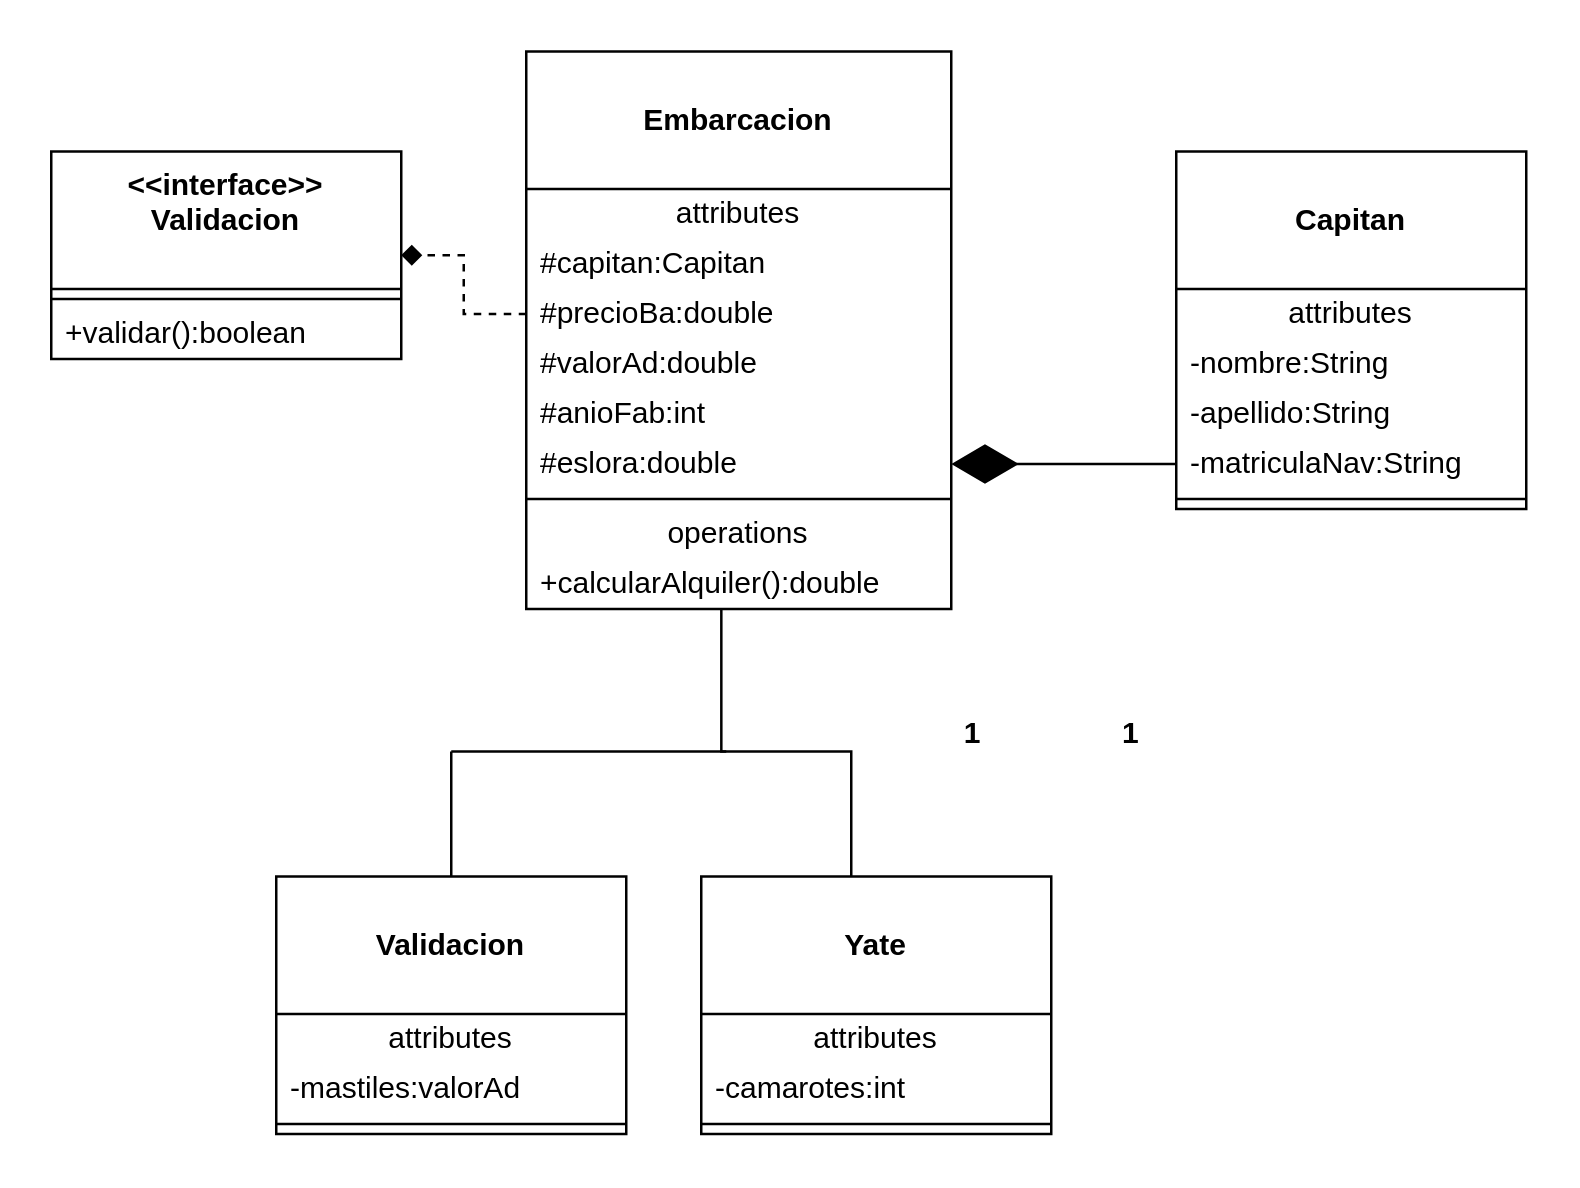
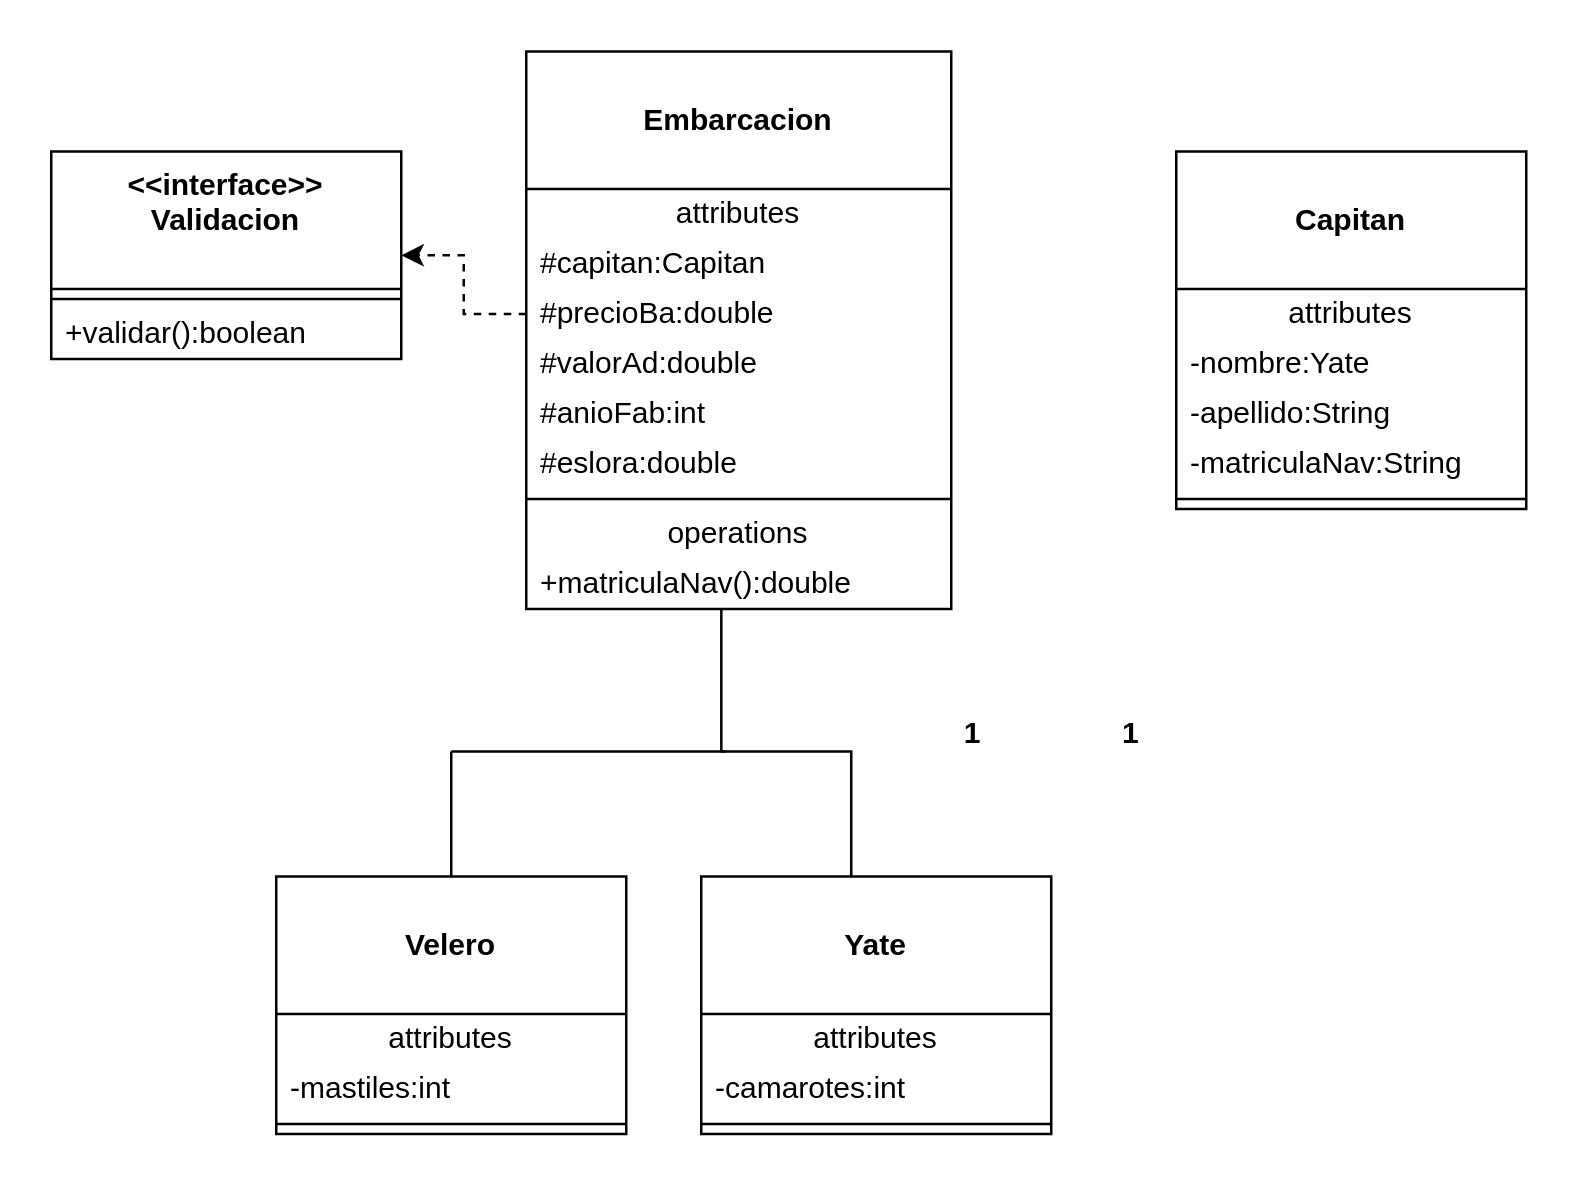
(422, 255) -> (420, 255)
(1301, 364) -> (1288, 364)
(1094, 464) -> none
(732, 584) -> (710, 584)
(451, 912) -> (451, 912)
(418, 1089) -> (385, 1089)
